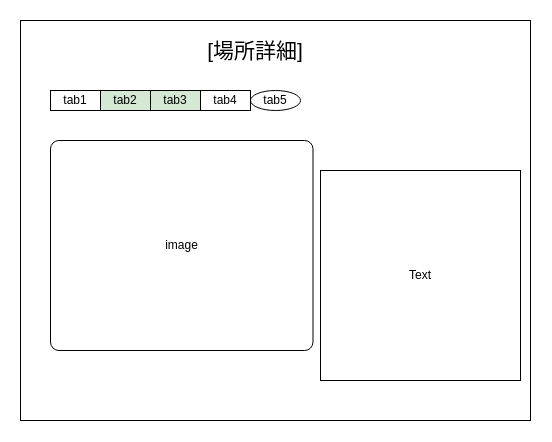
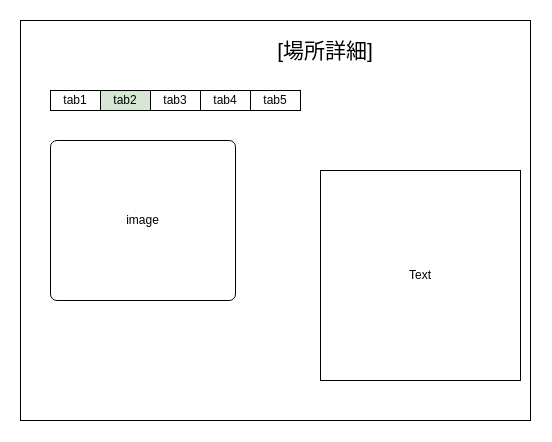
(256, 51) -> (326, 51)
(176, 101) -> (176, 101)
(276, 101) -> (276, 101)
(182, 246) -> (143, 221)
